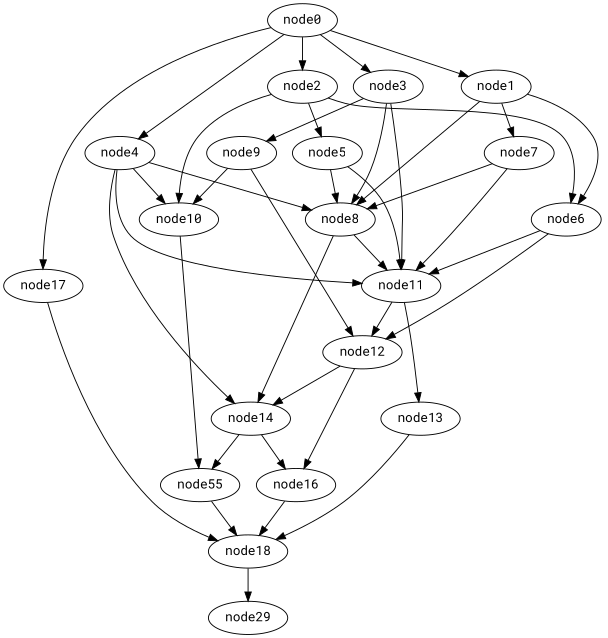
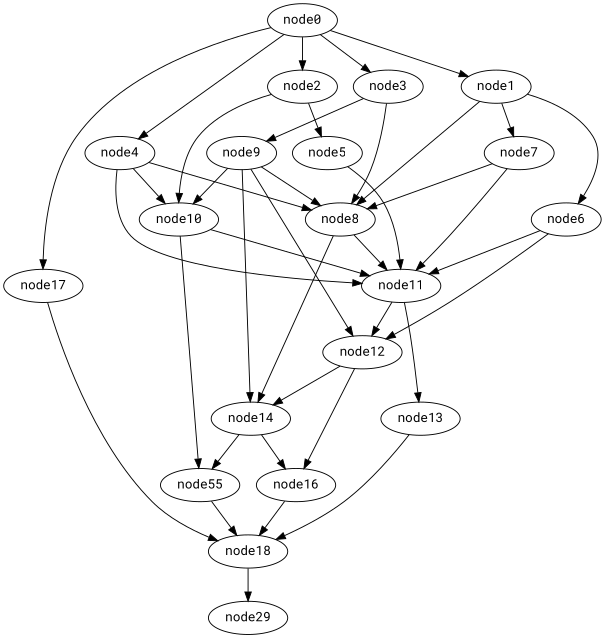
(477, 112) -> none
(333, 181) -> (287, 184)
(400, 181) -> (286, 251)
(142, 295) -> (246, 281)
